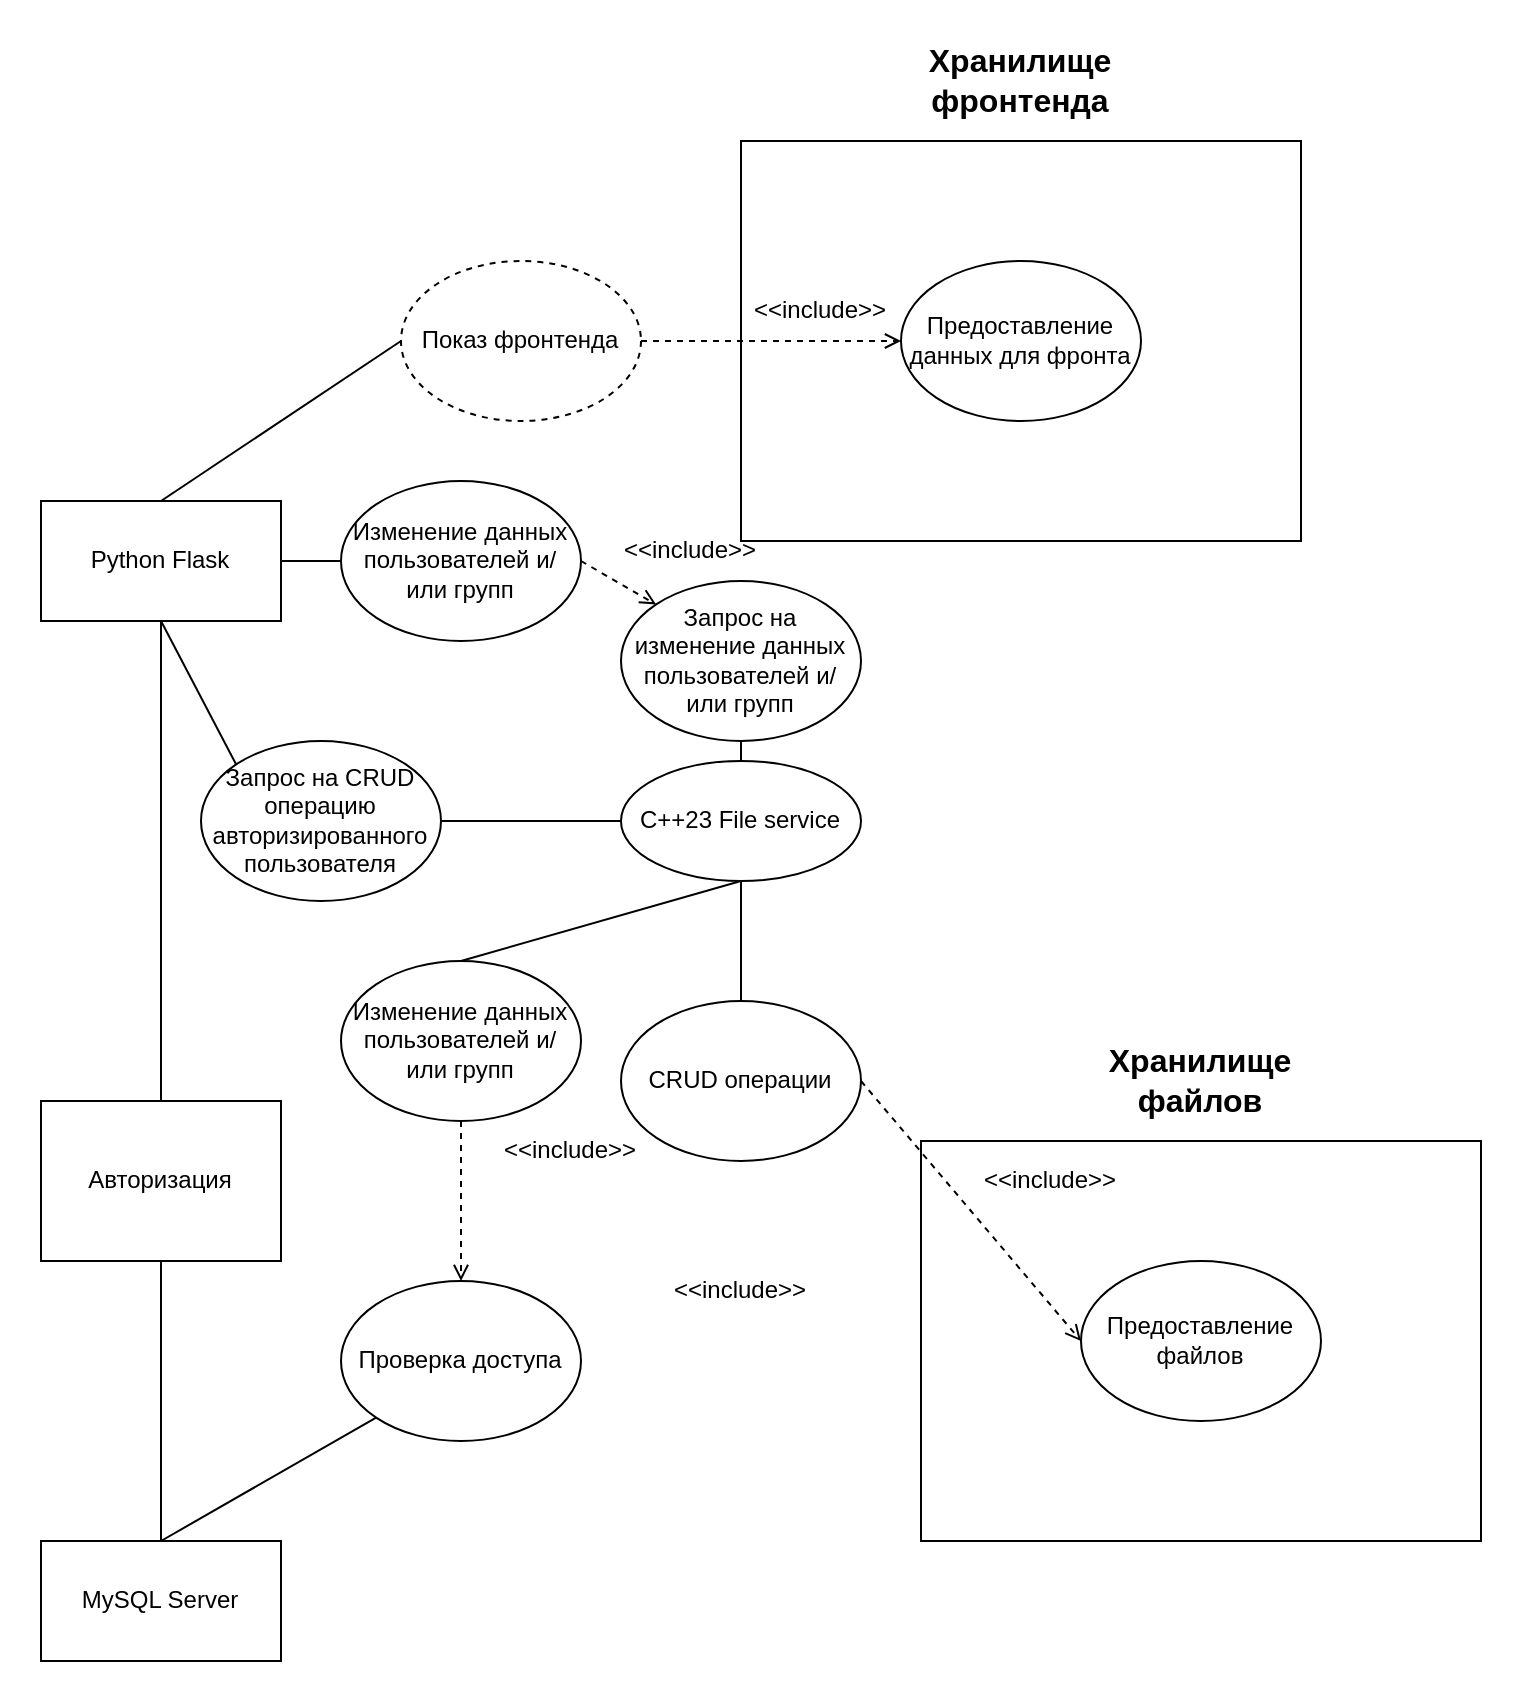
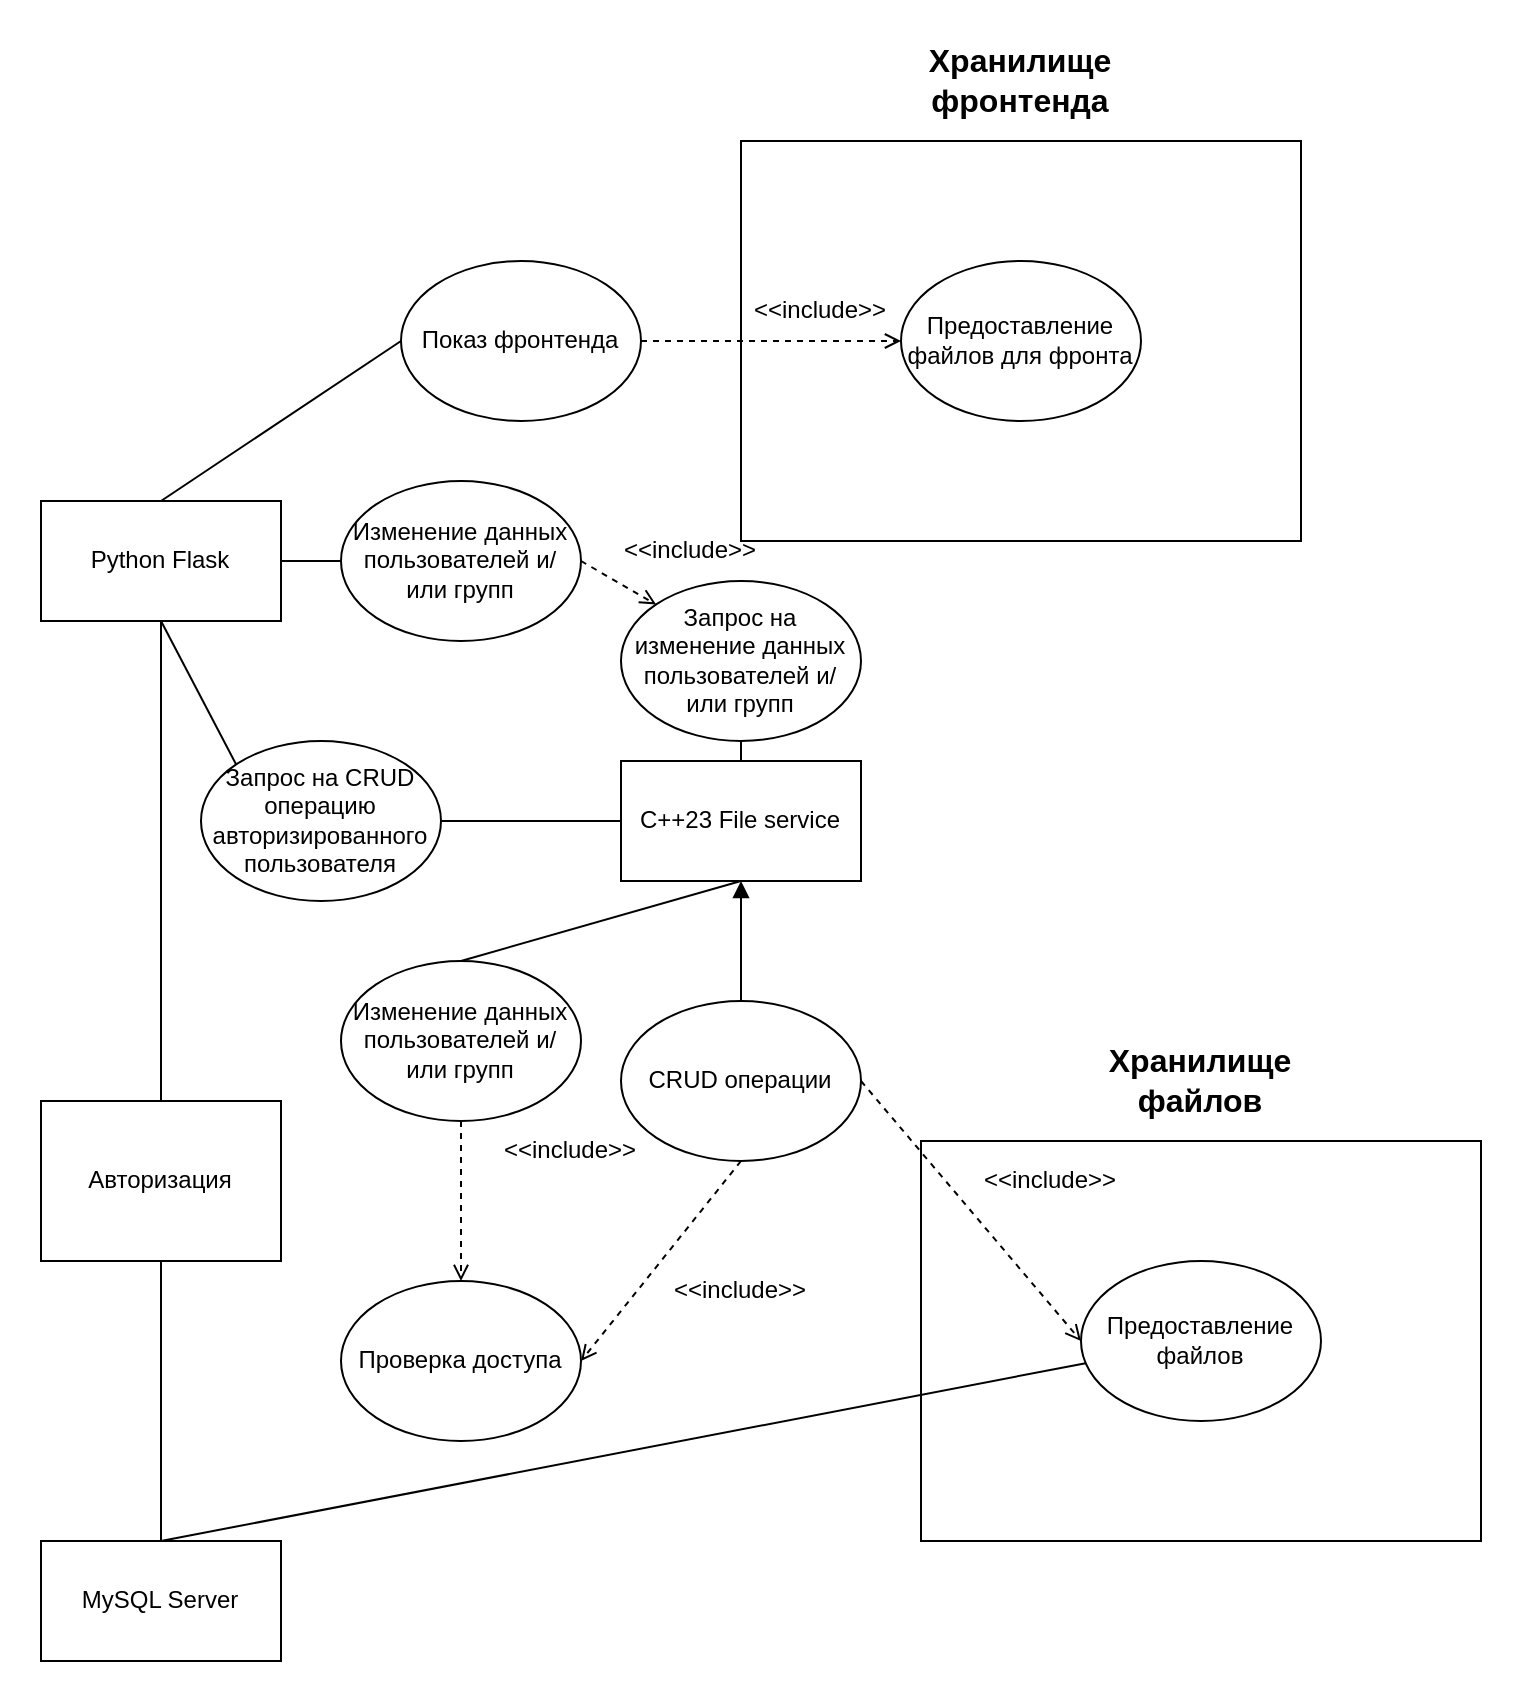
(521, 341) -> (521, 341)
(1021, 341) -> (1021, 341)
(741, 821) -> (741, 821)
(741, 892) -> (741, 898)
none -> (663, 1259)
(270, 1478) -> (625, 1452)
